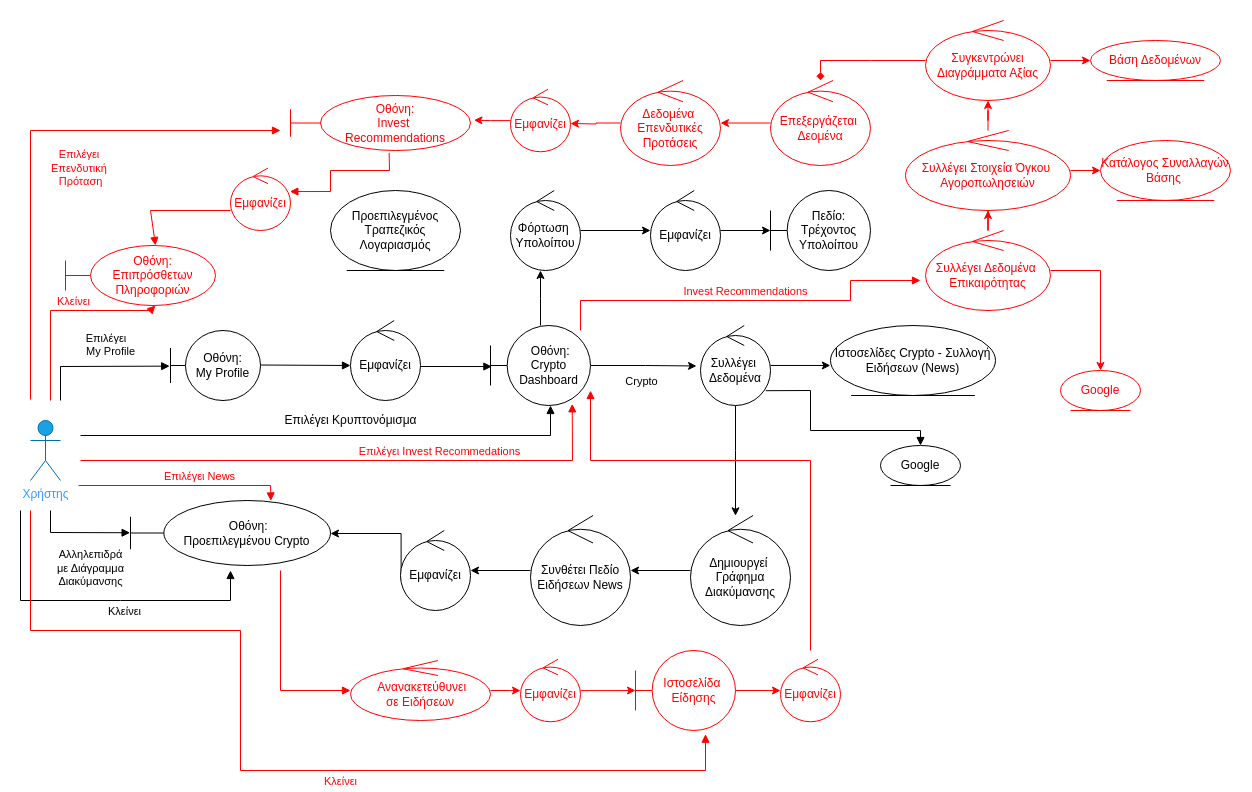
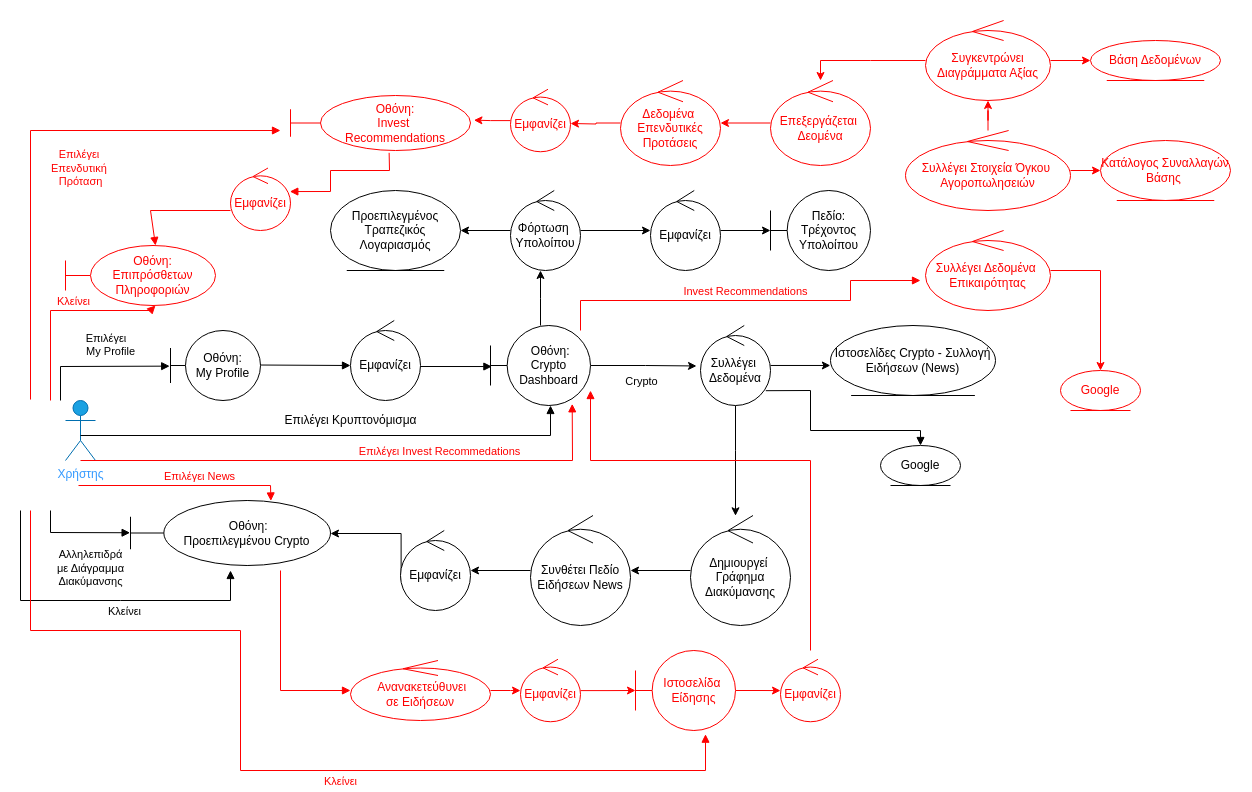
(821, 72) -> (821, 72)
(988, 217) -> none
none -> (489, 231)
(46, 451) -> (81, 431)
